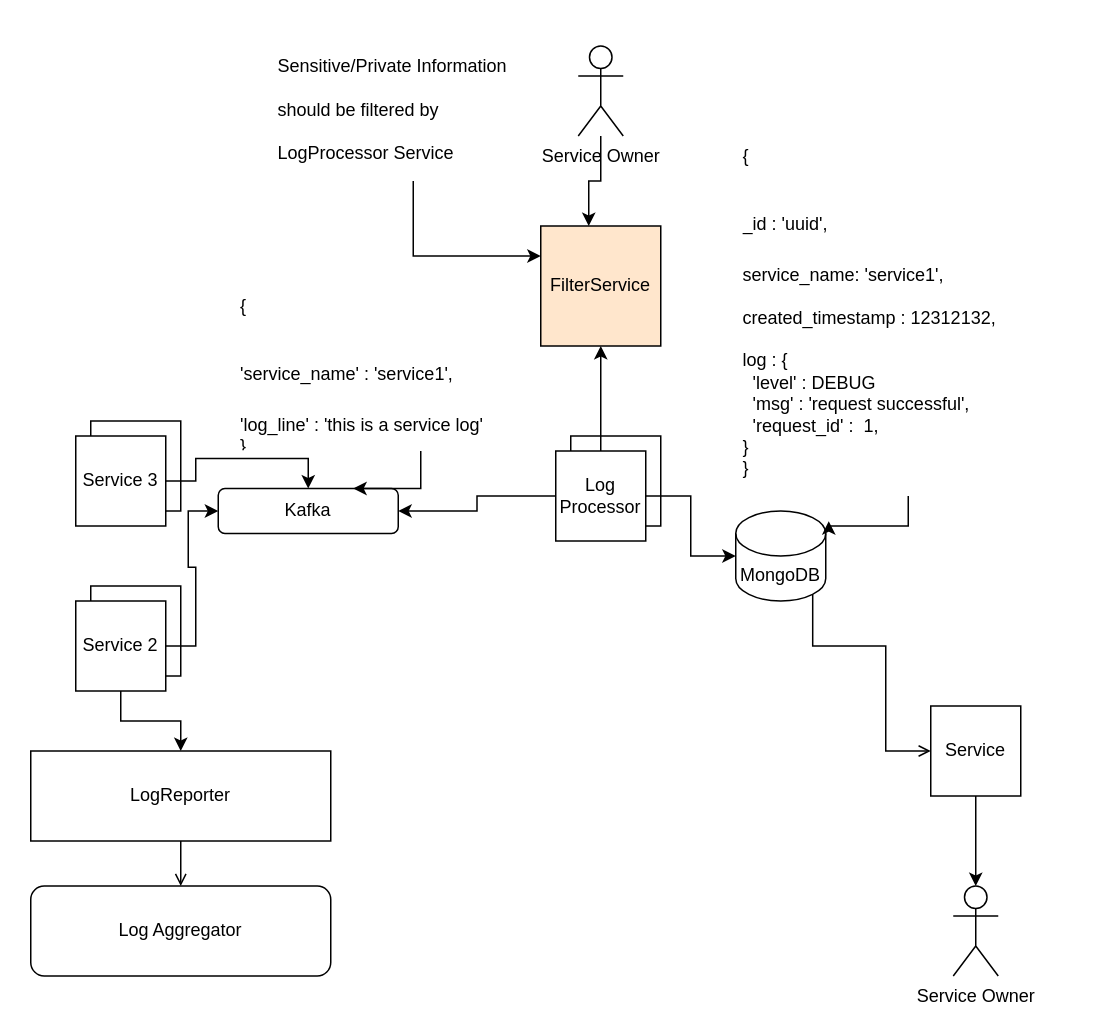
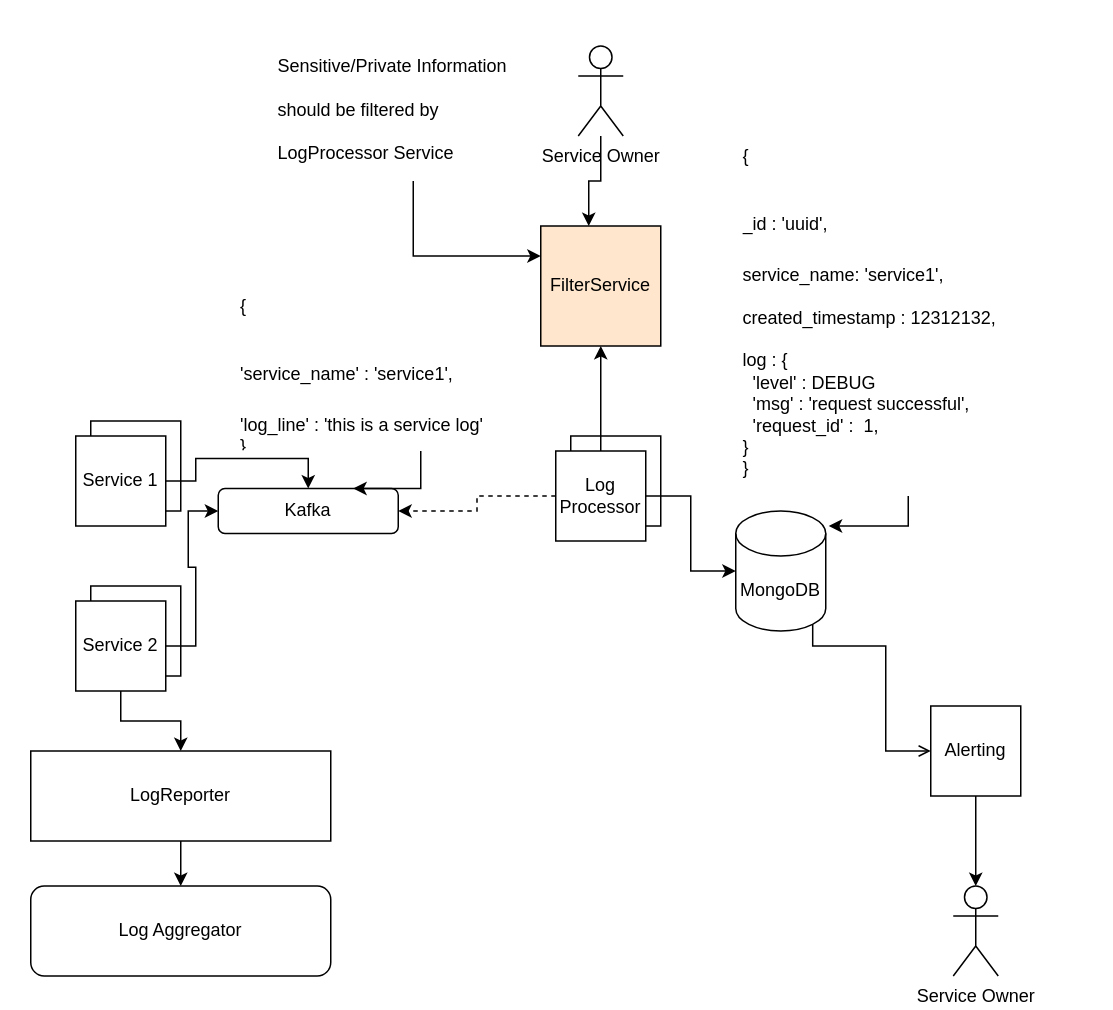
(121, 481) -> (121, 481)
(477, 501) -> (477, 501)
(781, 556) -> (781, 571)
(976, 751) -> (976, 751)
(181, 876) -> (181, 874)
